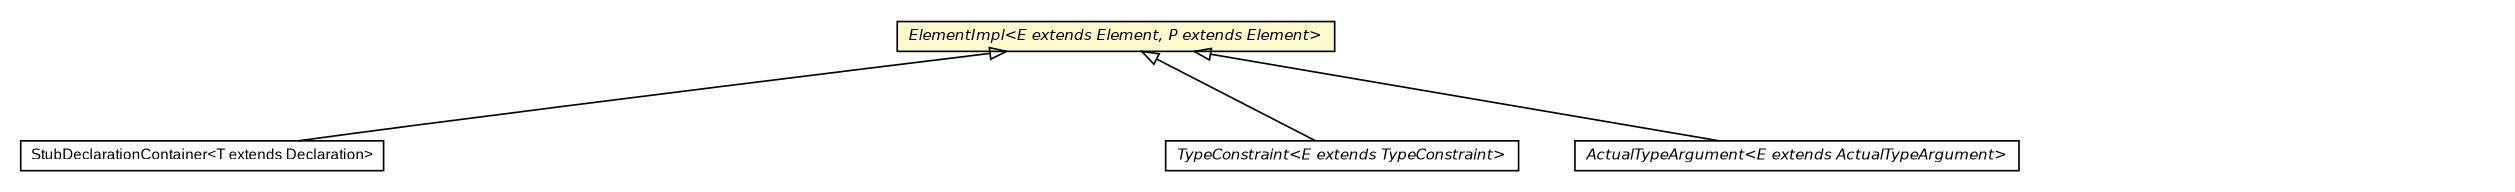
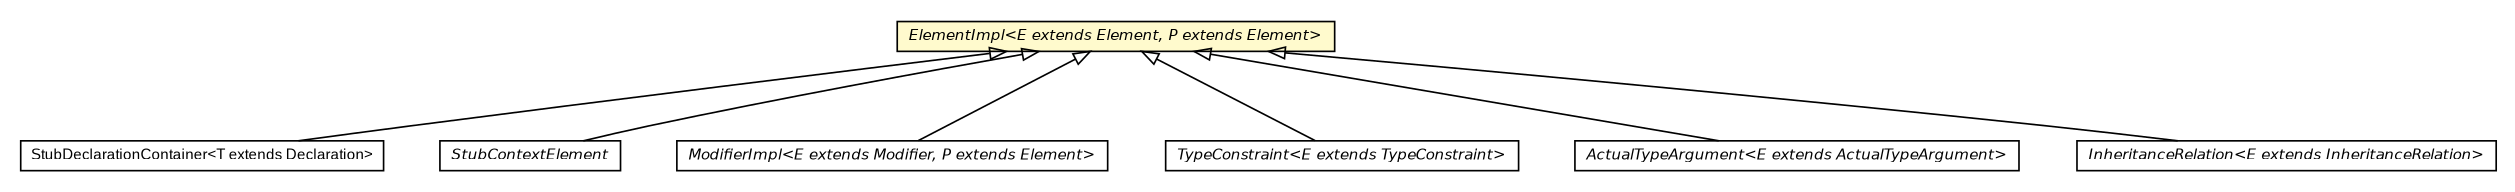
none -> (529, 156)
none -> (892, 156)
none -> (2286, 156)
